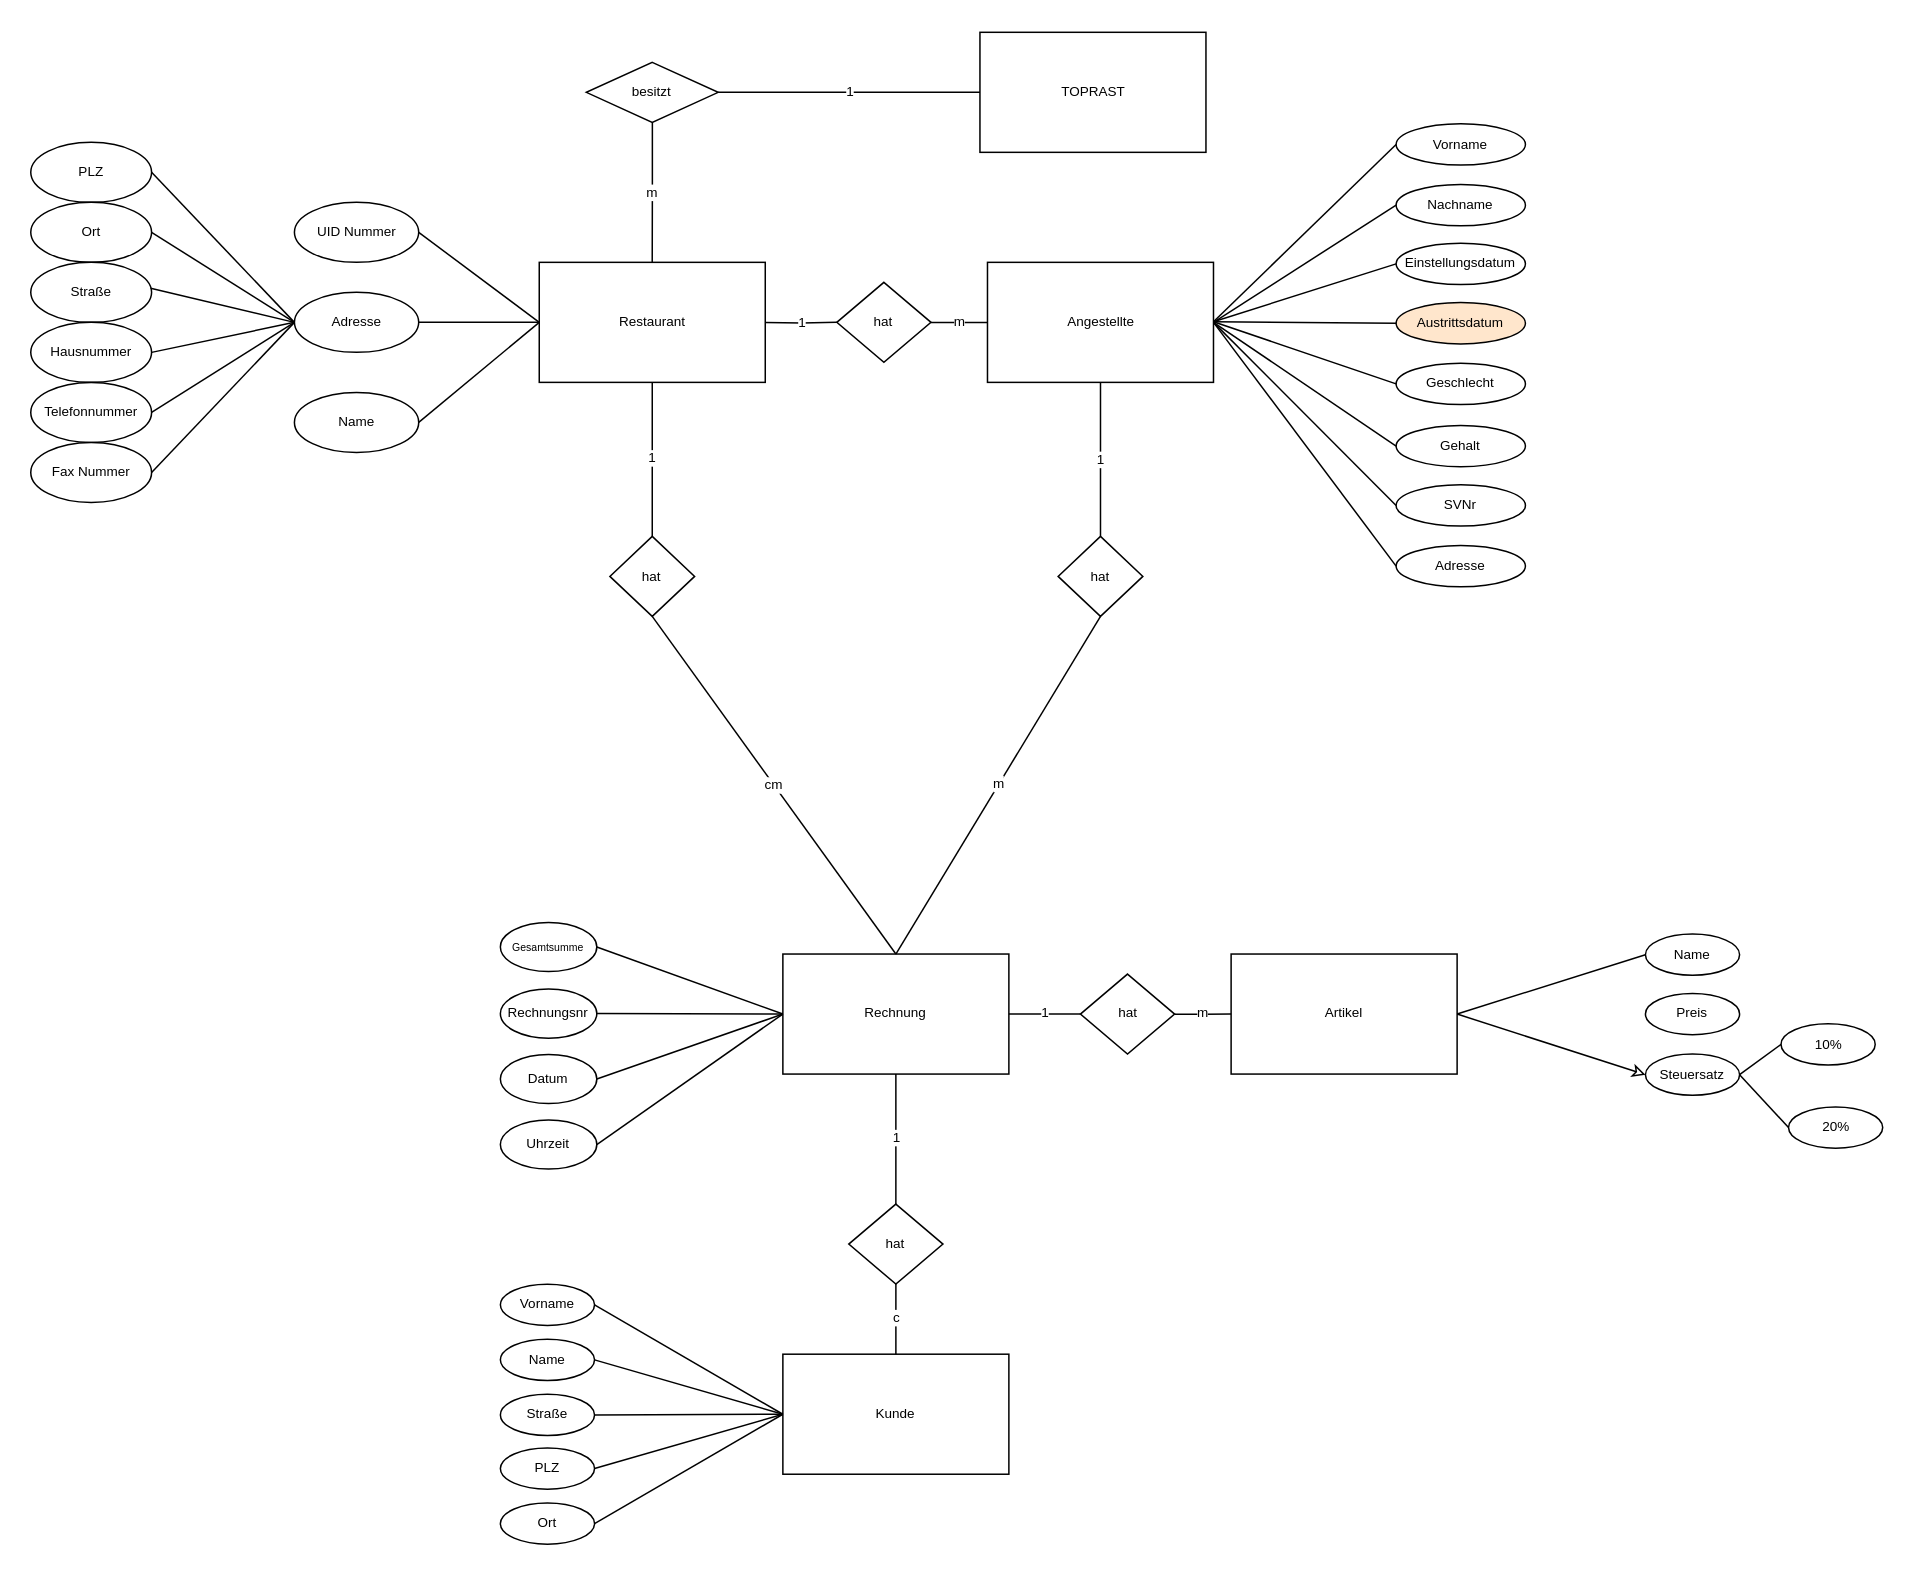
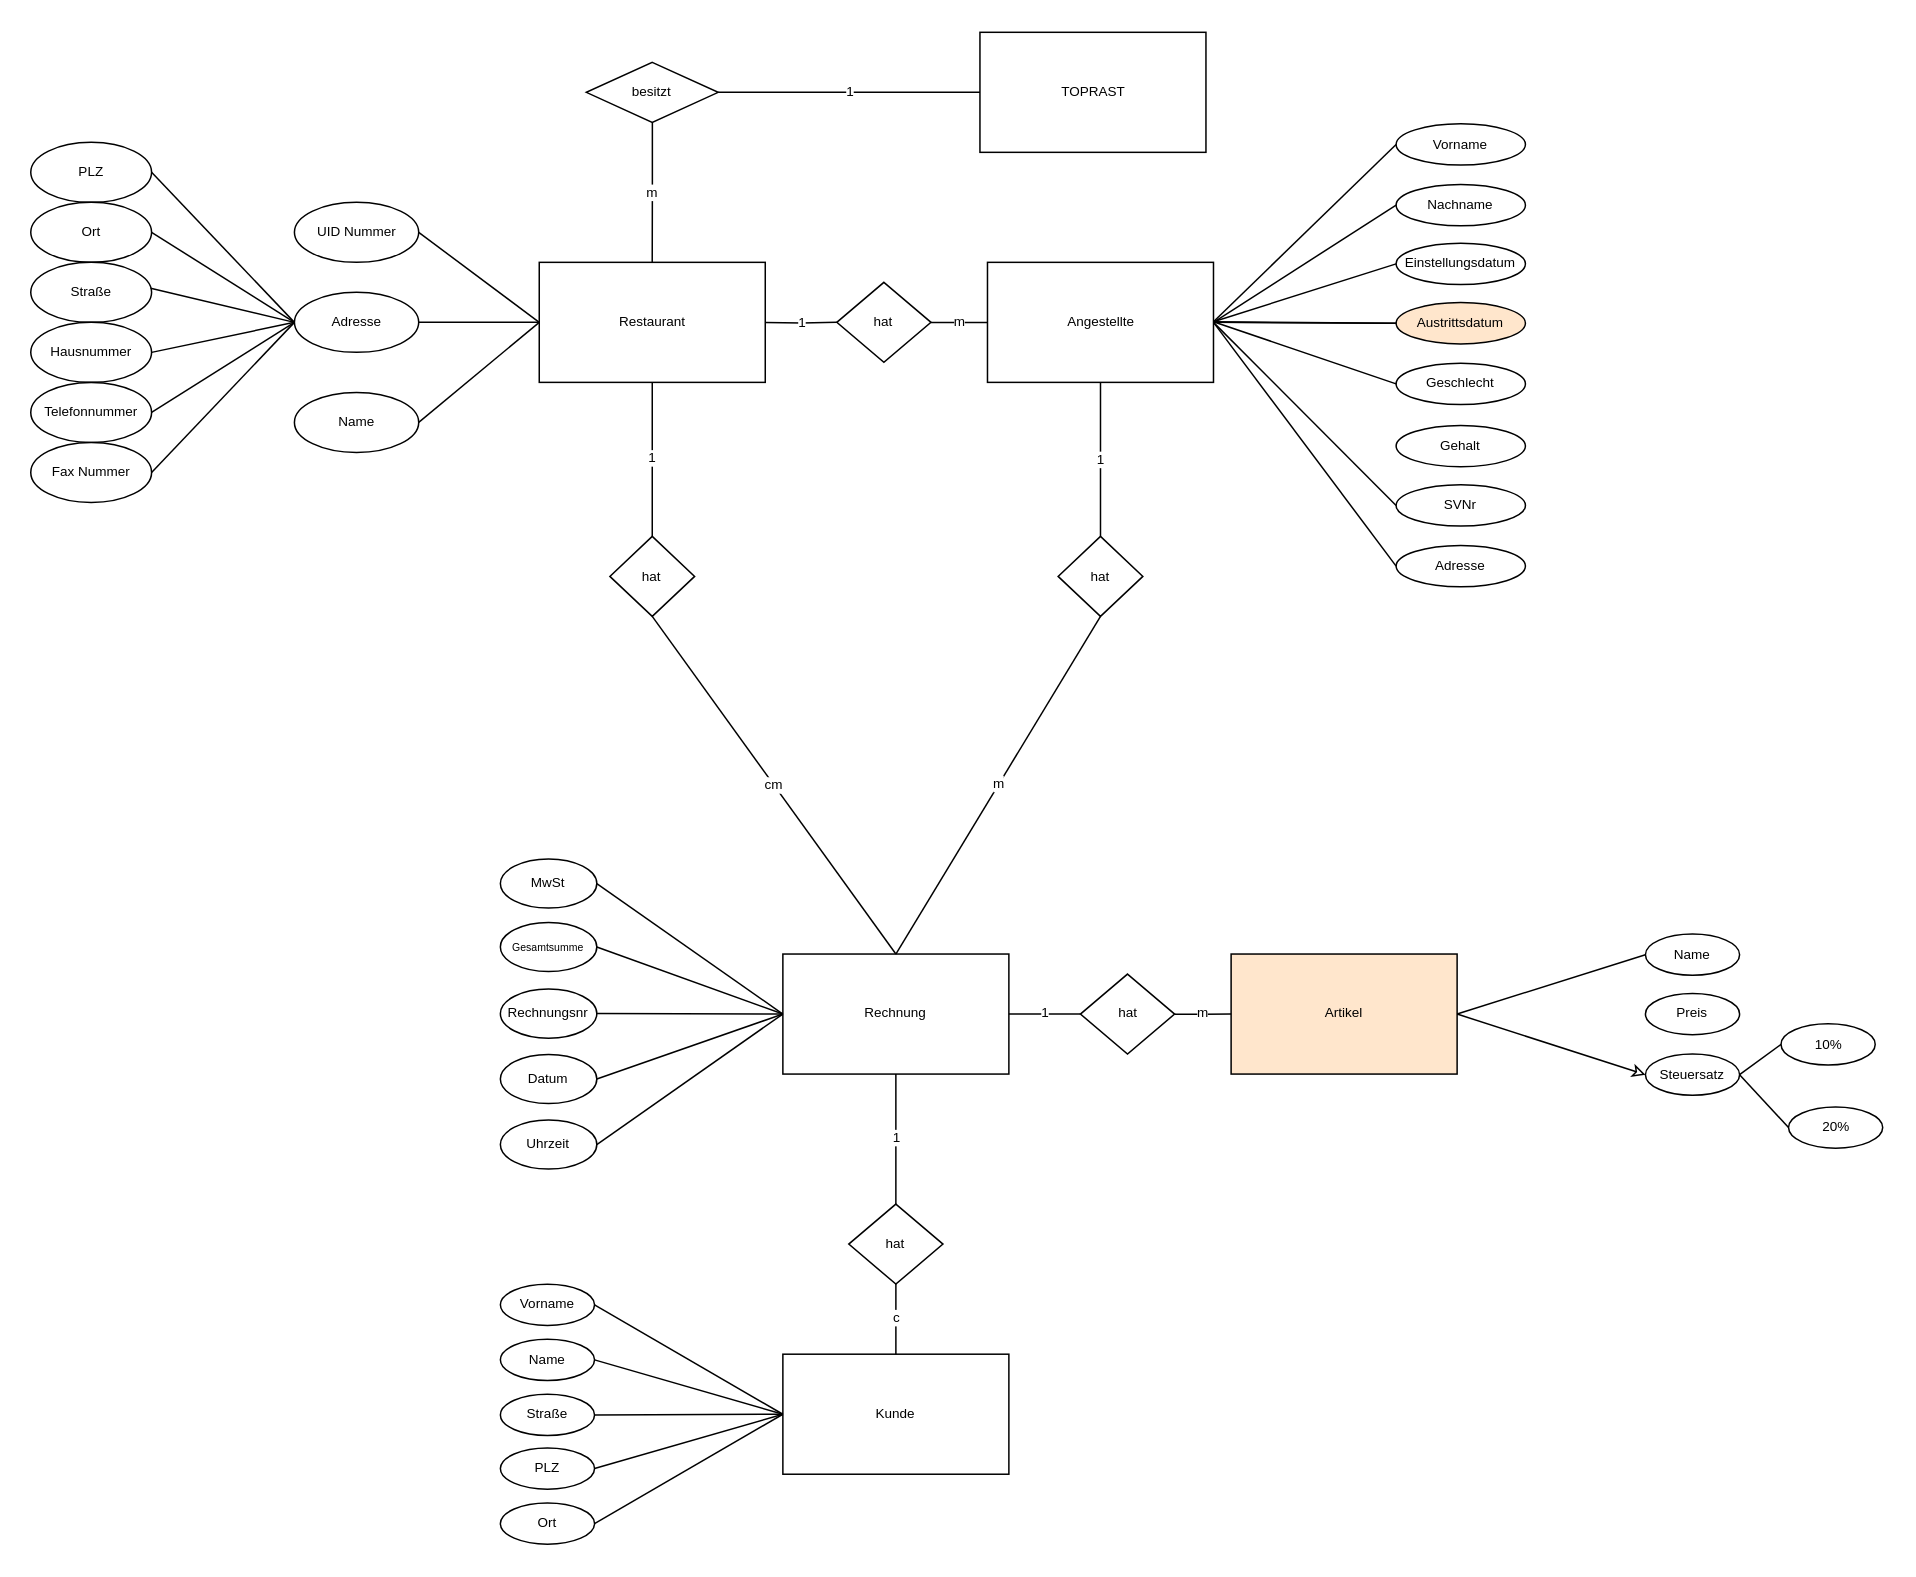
(1308, 386) -> (1396, 323)
none -> (548, 883)
none -> (685, 945)
(1344, 1014) -> (1344, 1014)
